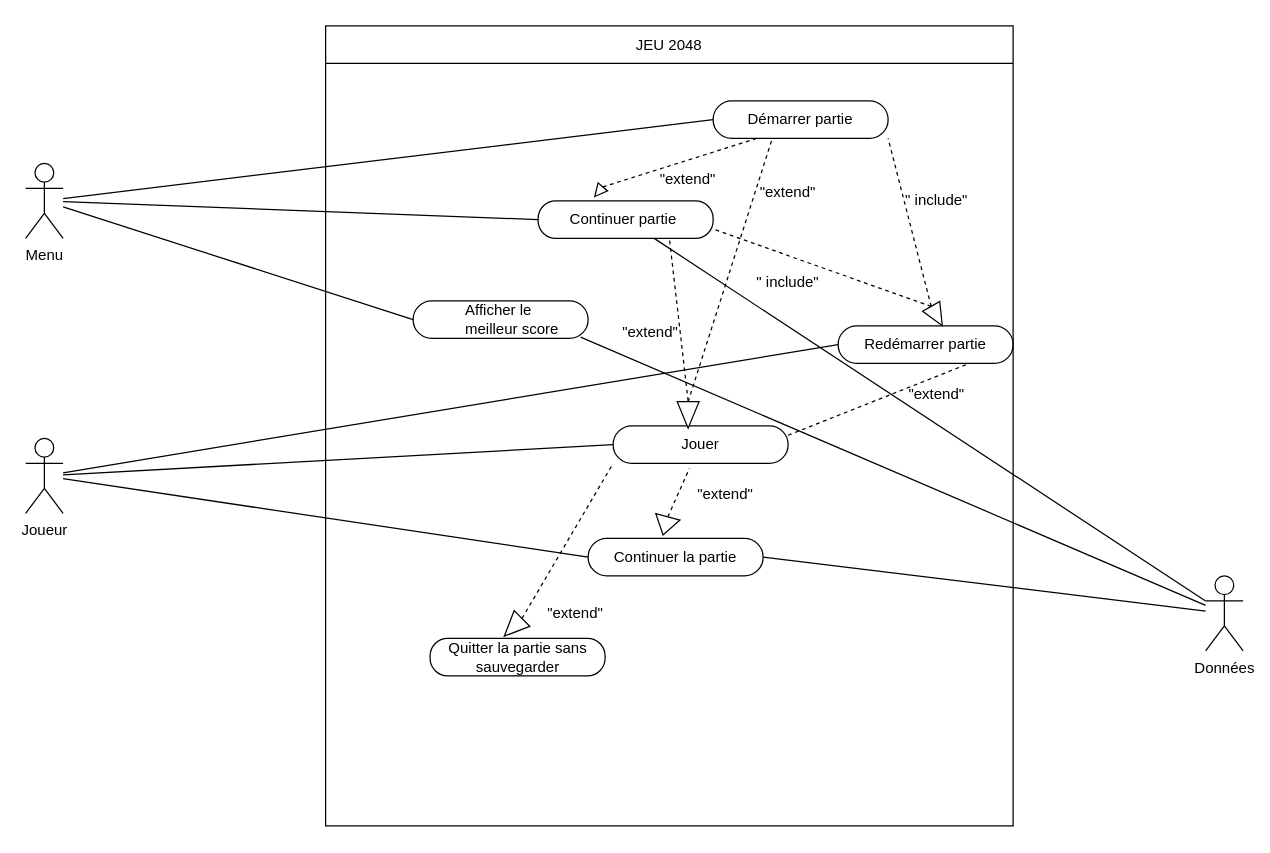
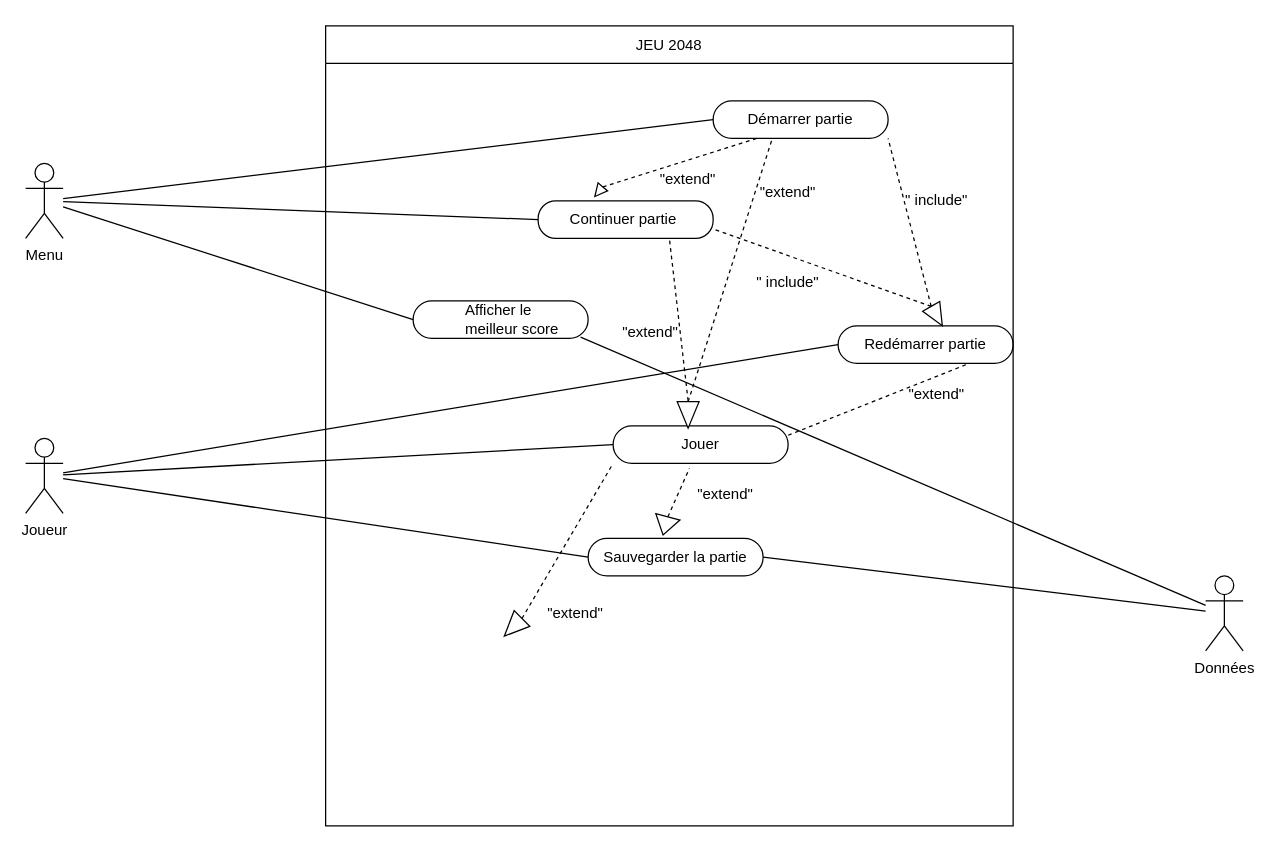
(929, 419) -> none
(676, 557) -> (676, 557)
(518, 657) -> none
